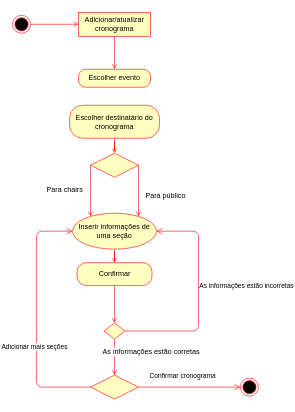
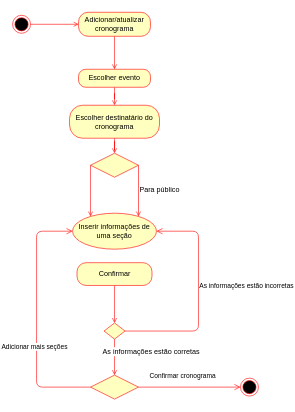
(114, 24) -> (114, 24)
none -> (114, 97)
(69, 193) -> none
(171, 196) -> (165, 190)
(114, 257) -> none
